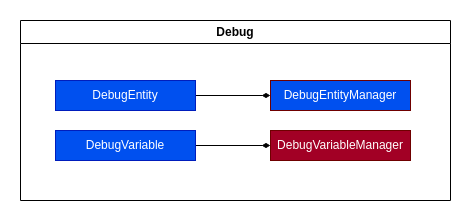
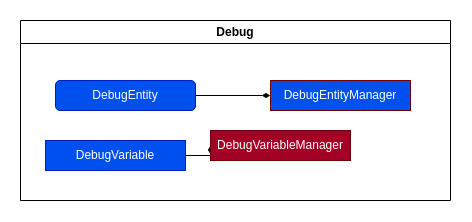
(126, 96) -> (126, 96)
(126, 146) -> (116, 156)
(341, 146) -> (281, 146)
